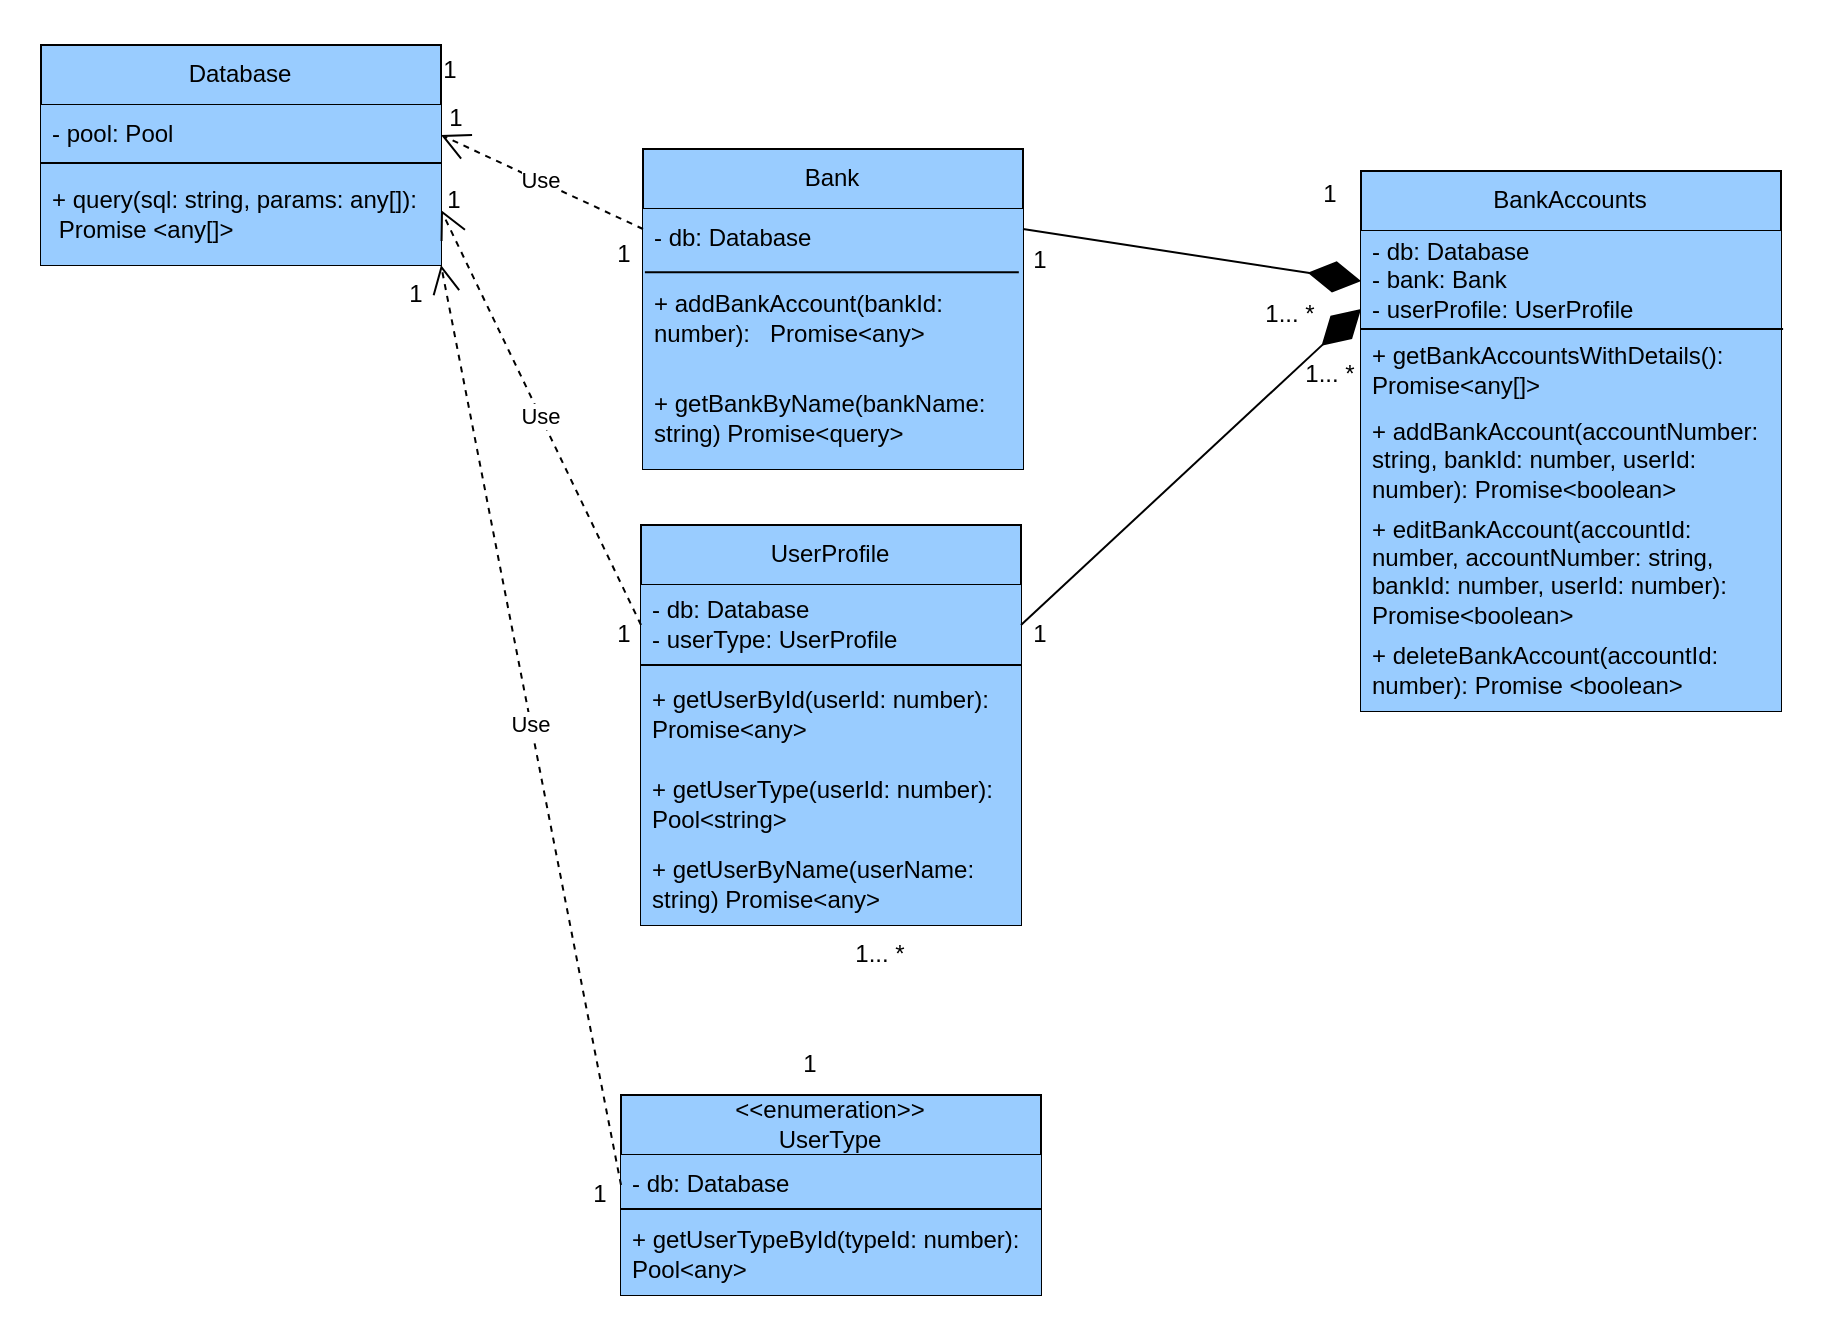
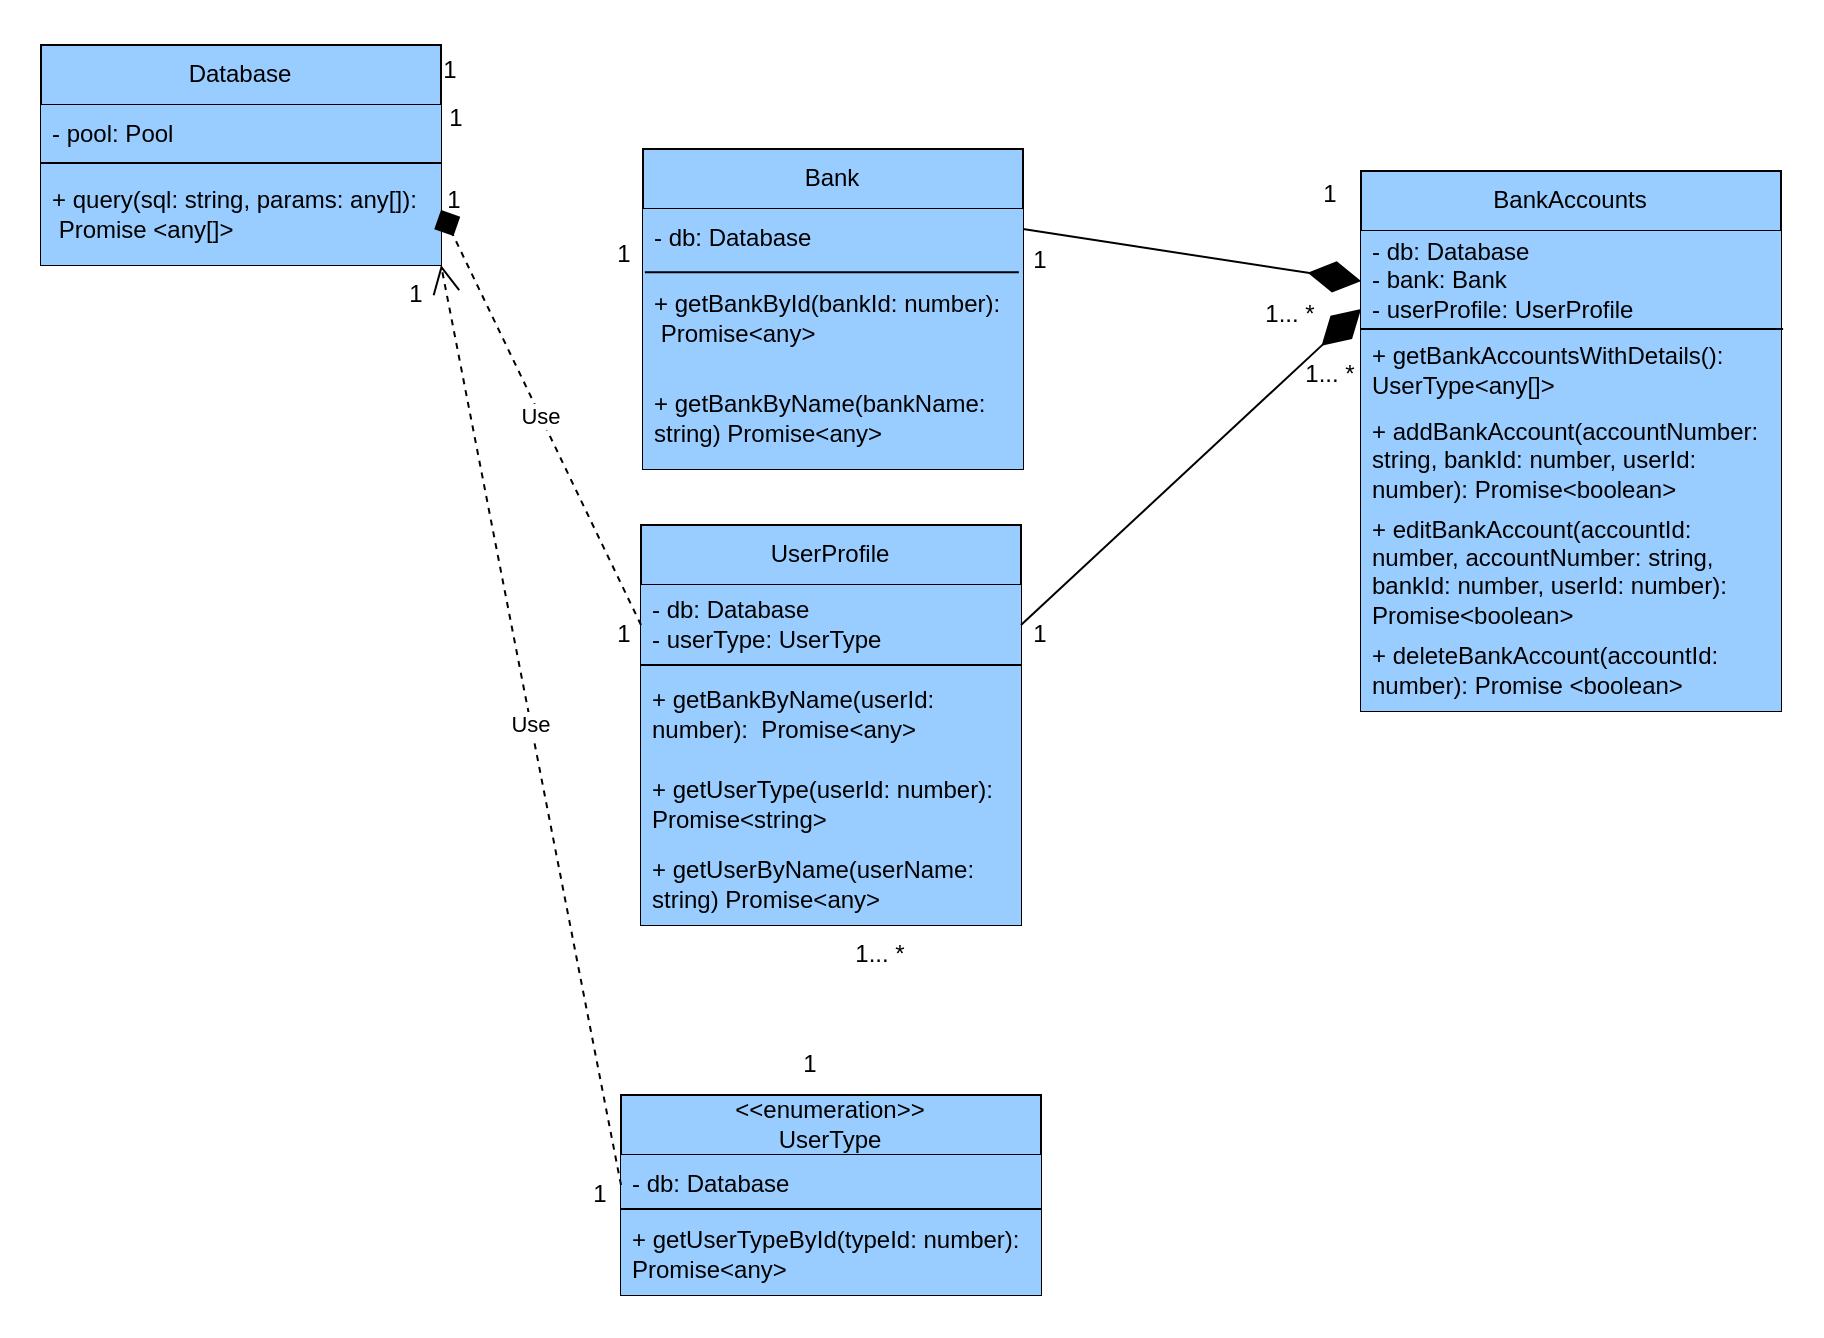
(543, 183) -> none
(449, 226) -> (453, 236)
(835, 319) -> (835, 319)
(1573, 371) -> (1573, 371)
(835, 419) -> (835, 419)
(833, 625) -> (833, 625)
(833, 715) -> (833, 715)
(833, 805) -> (833, 805)
(833, 1255) -> (833, 1255)
